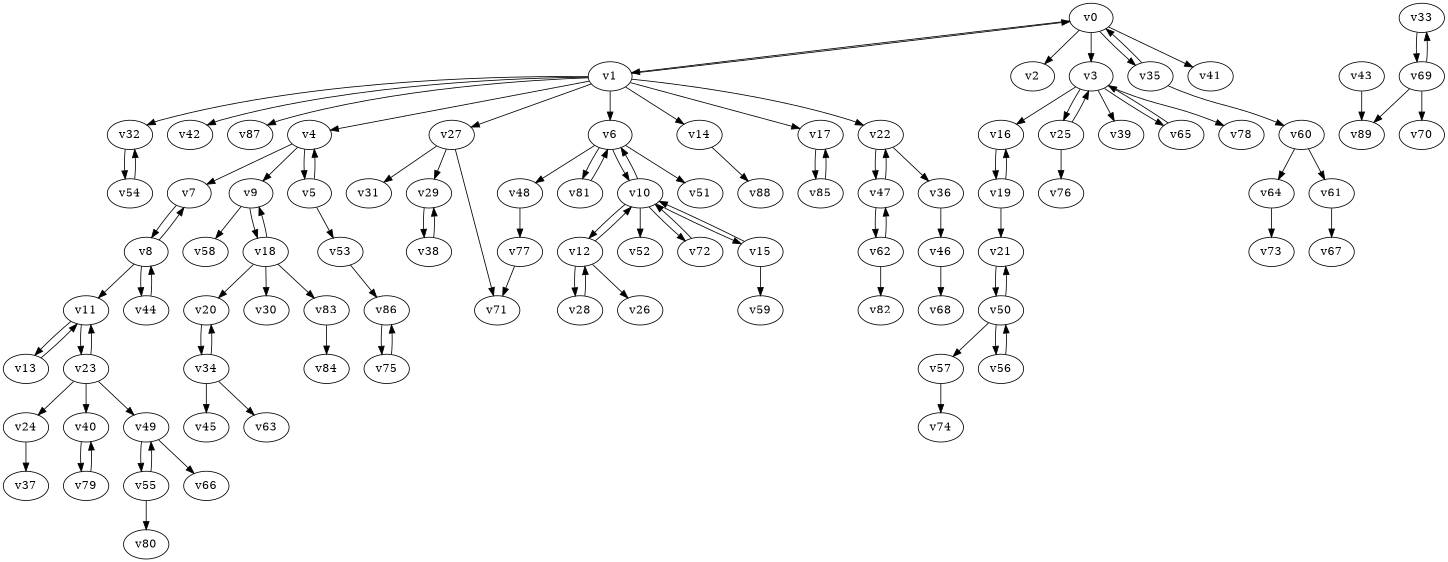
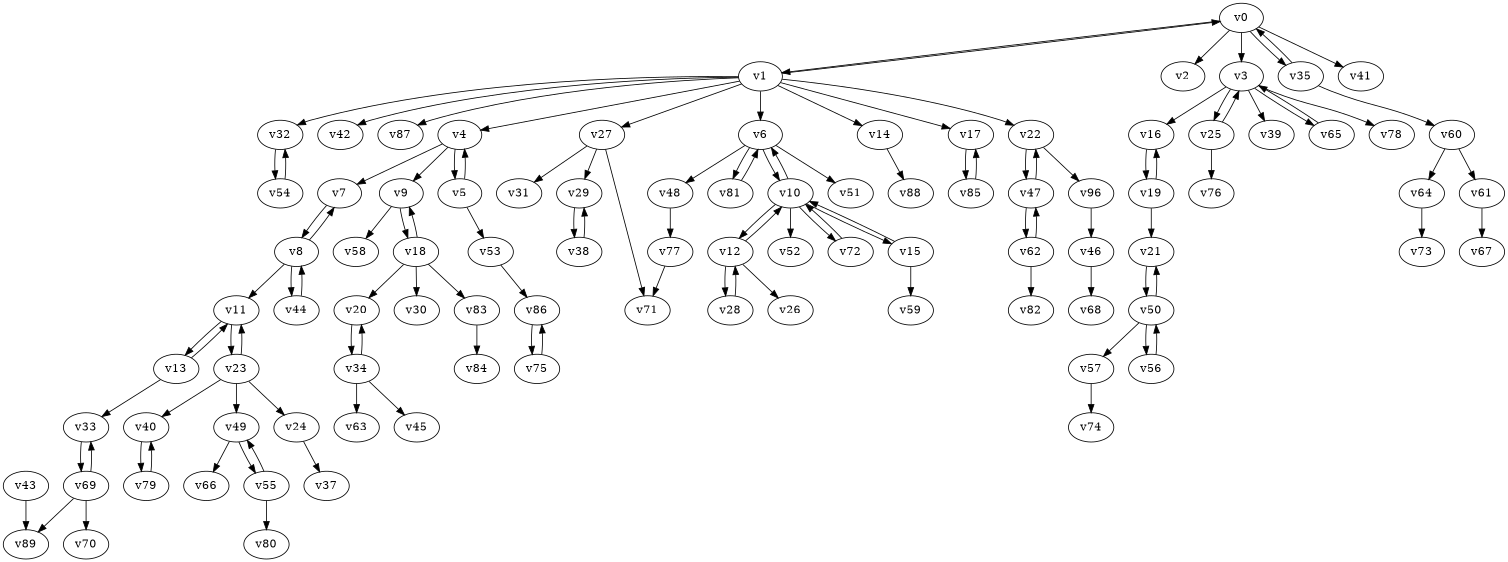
(941, 193) -> (1091, 193)
none -> (135, 396)
